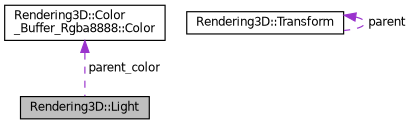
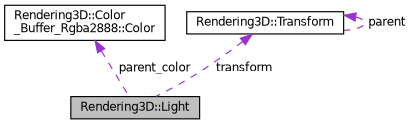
(85, 23) -> (85, 23)
none -> (201, 71)
